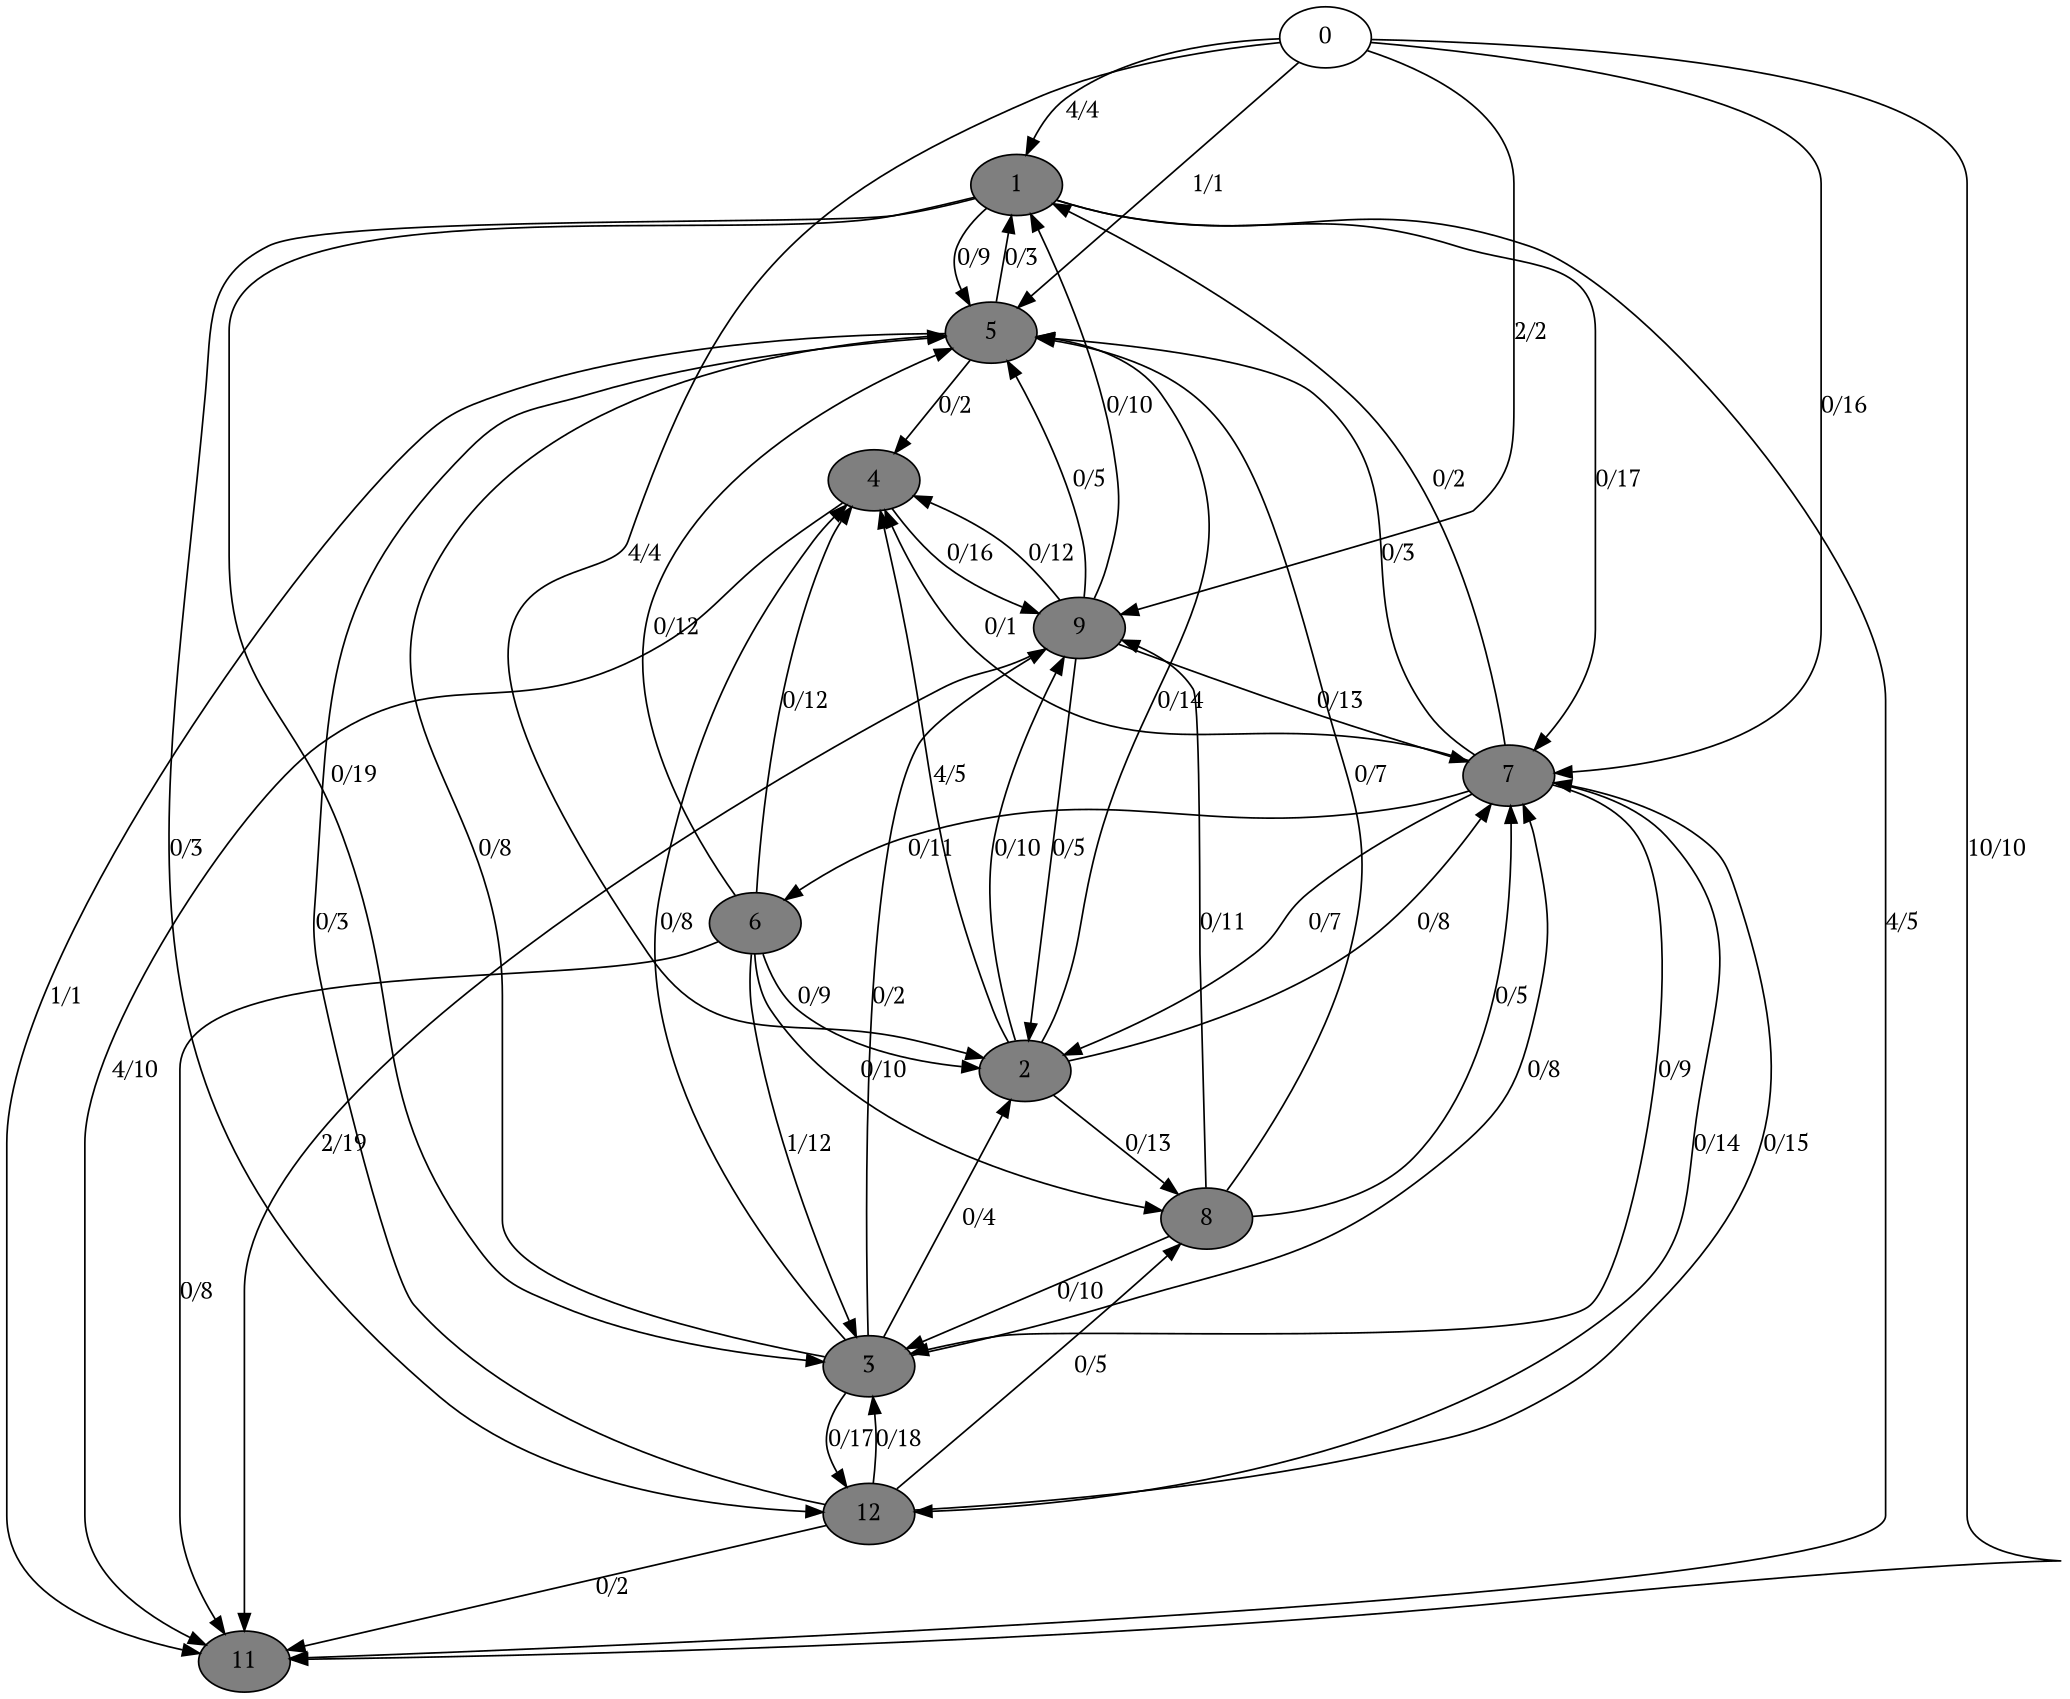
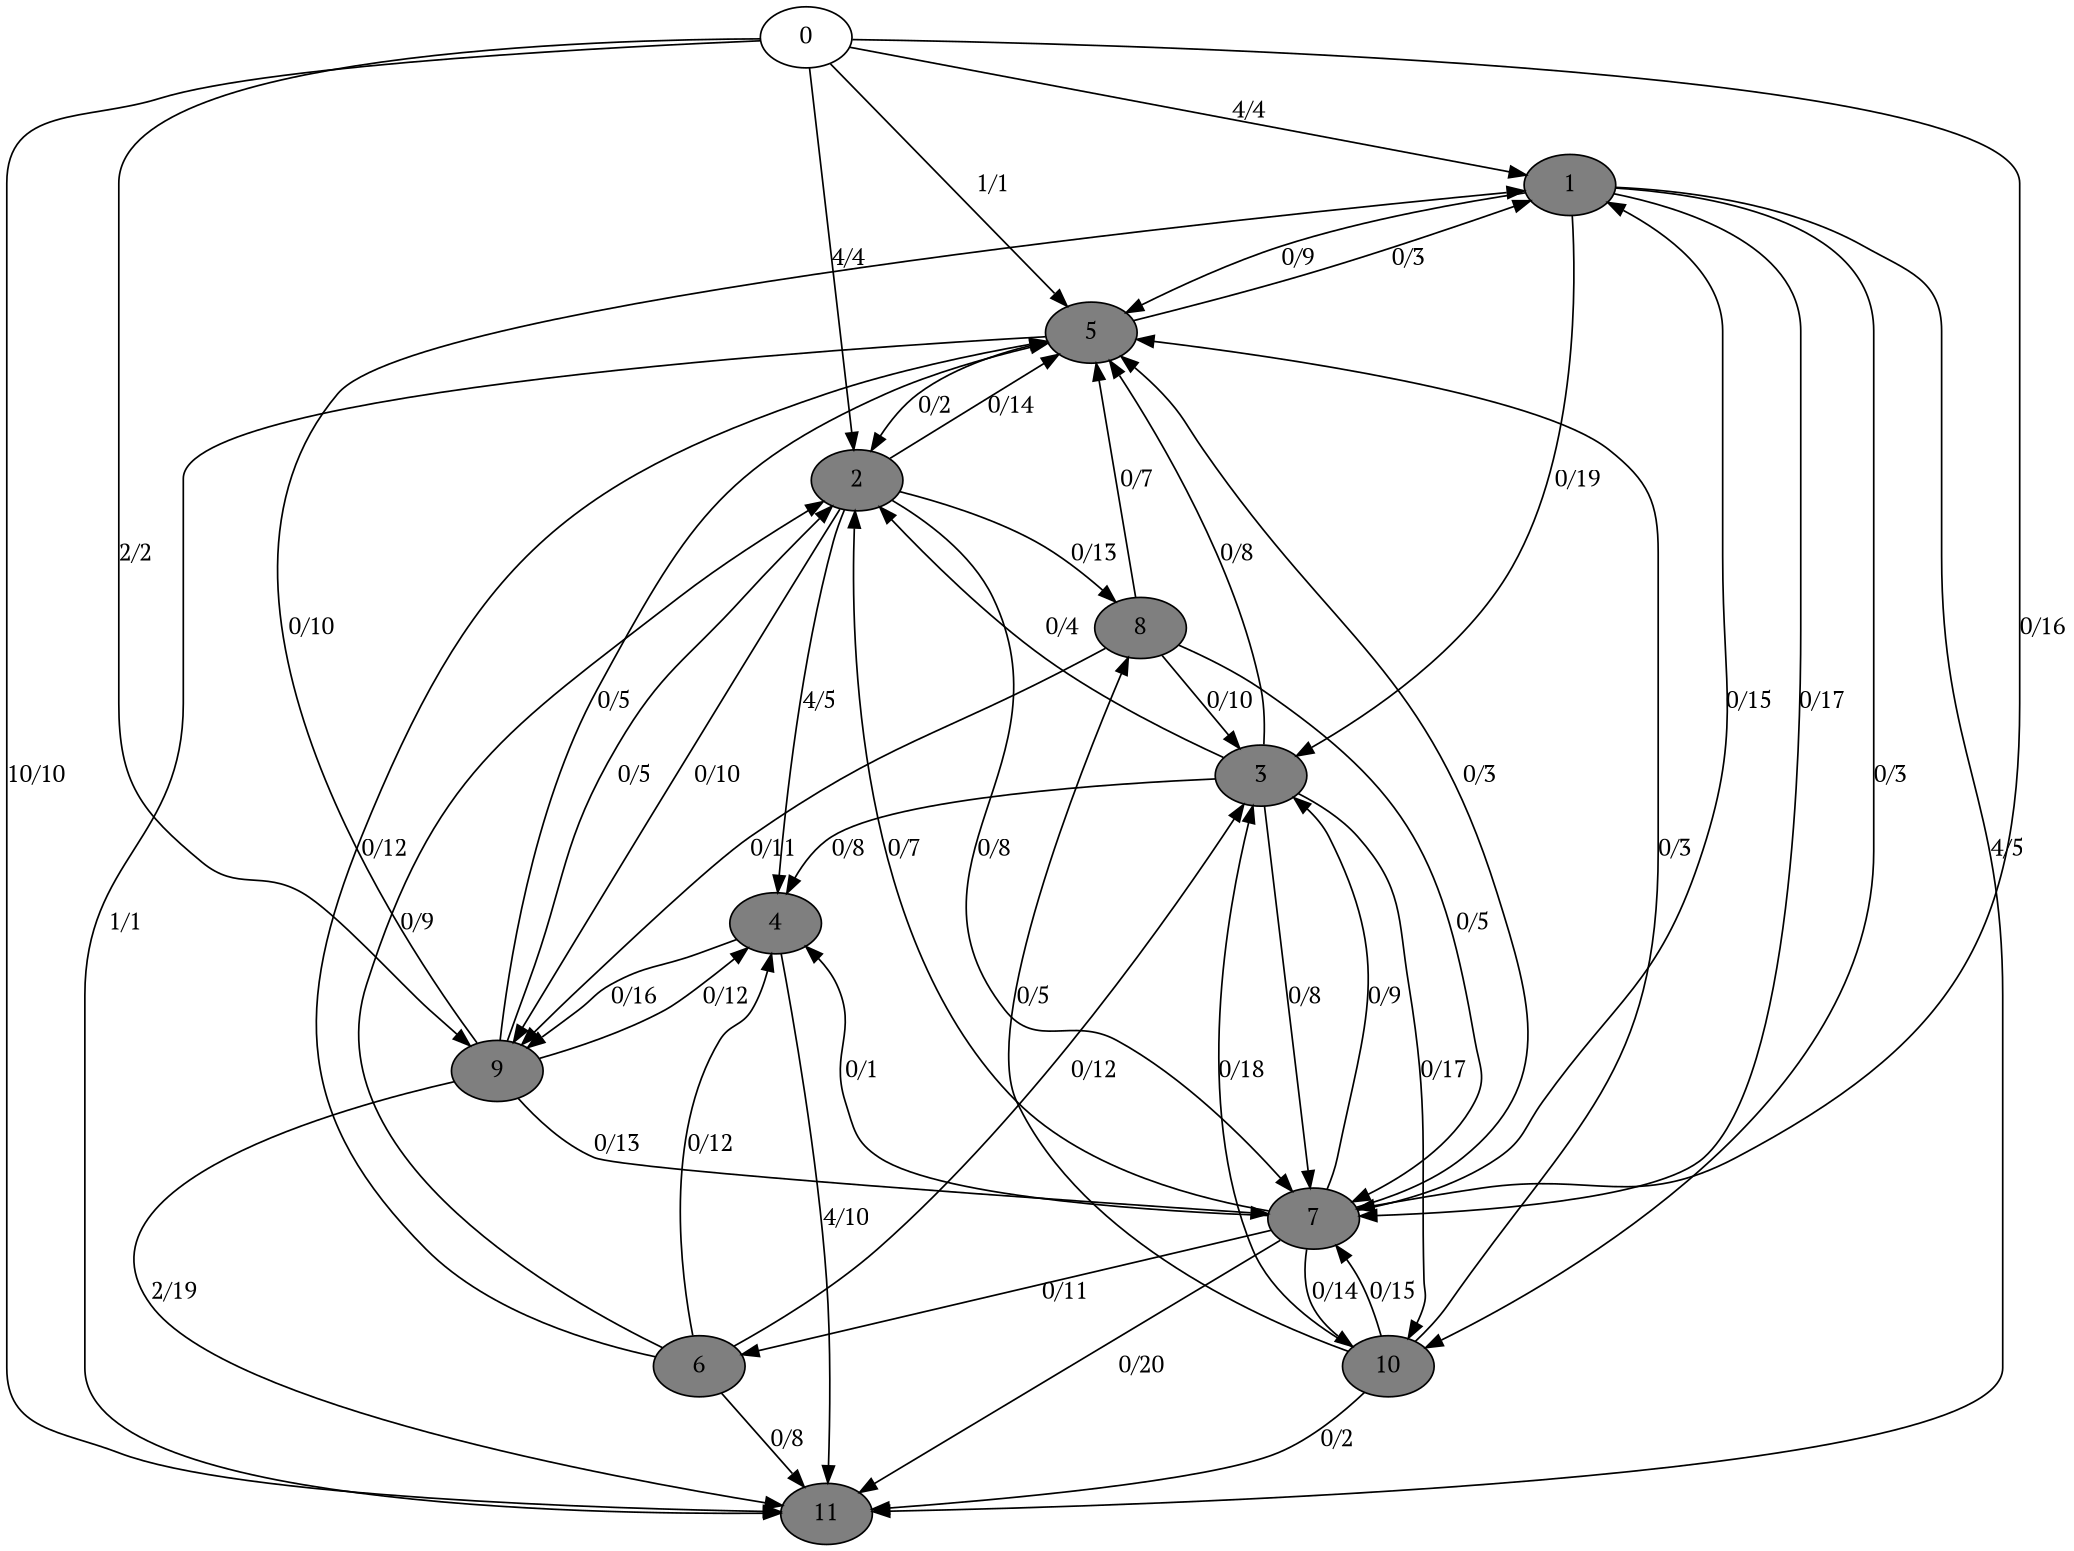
(938, 400) -> (924, 390)
(1449, 480) -> (1750, 702)
(875, 966) -> none
(912, 1130) -> none
(810, 1145) -> (1095, 1071)
none -> (1077, 1362)
(869, 1514) -> (1388, 1366)
